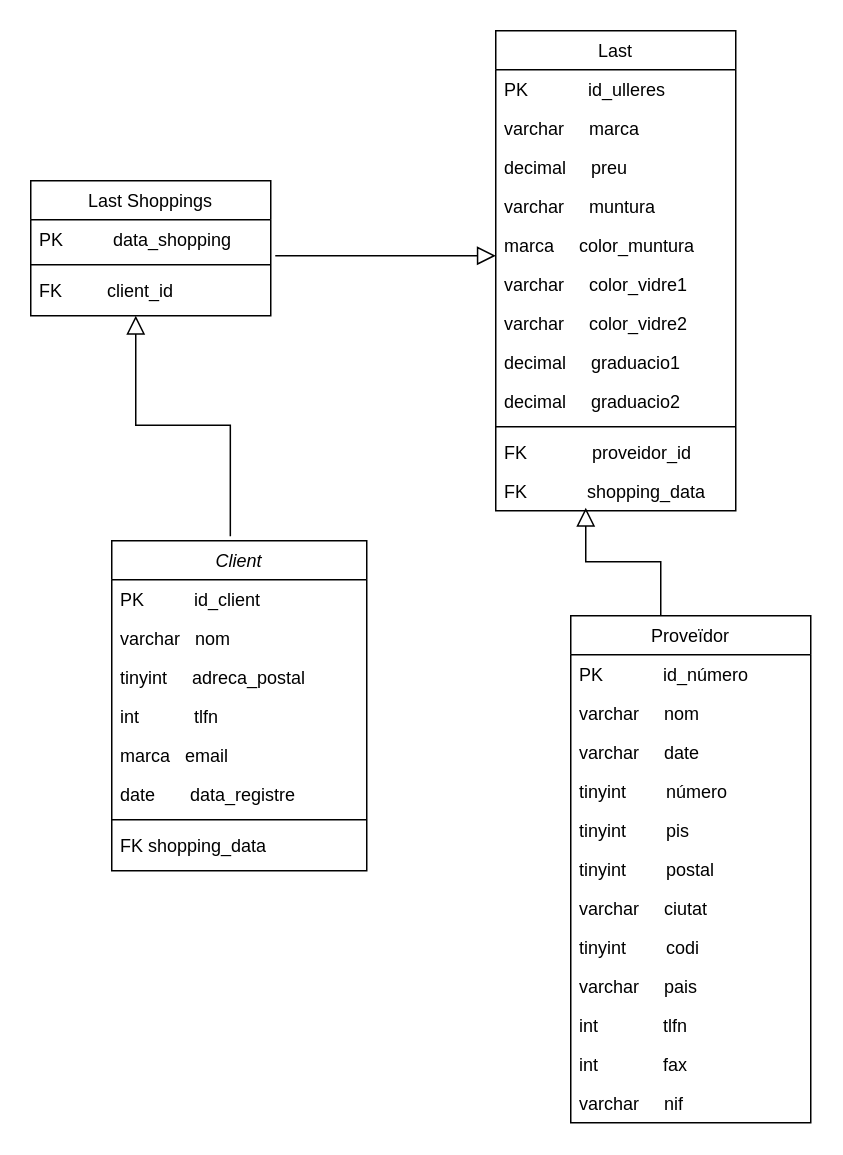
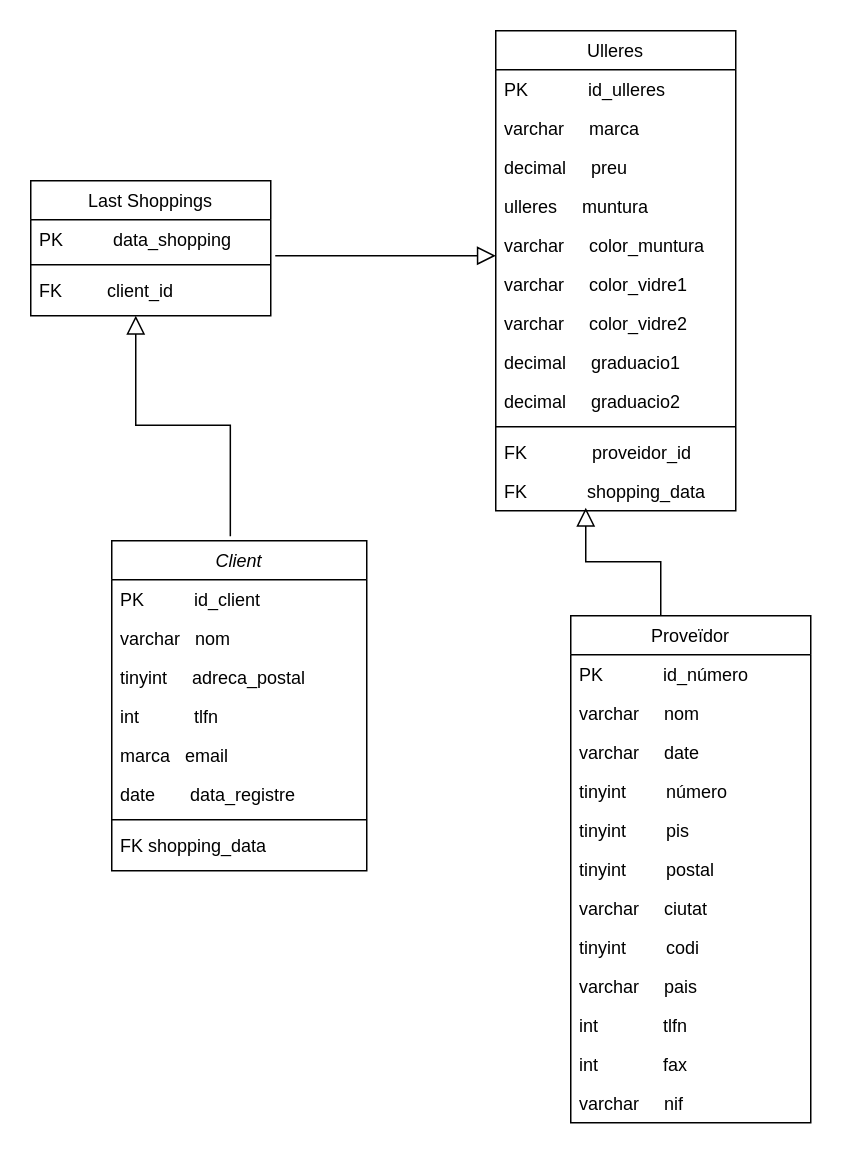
(615, 51) -> (615, 51)
(597, 207) -> (593, 207)
(615, 246) -> (625, 246)
